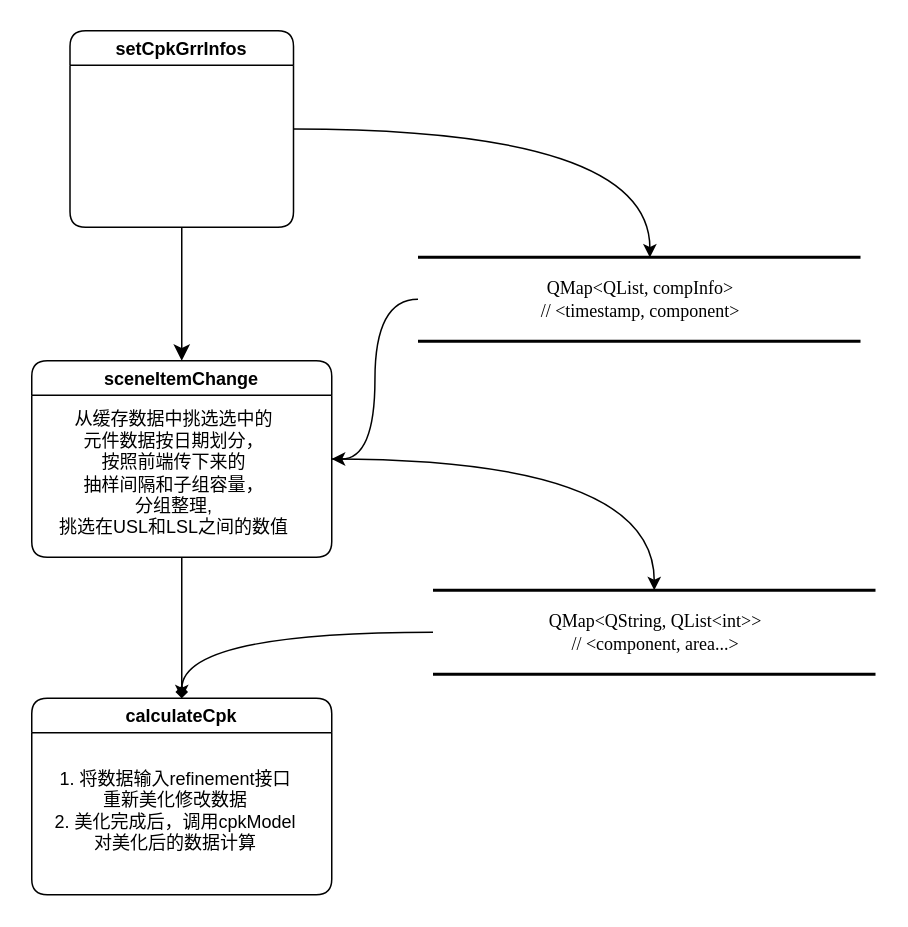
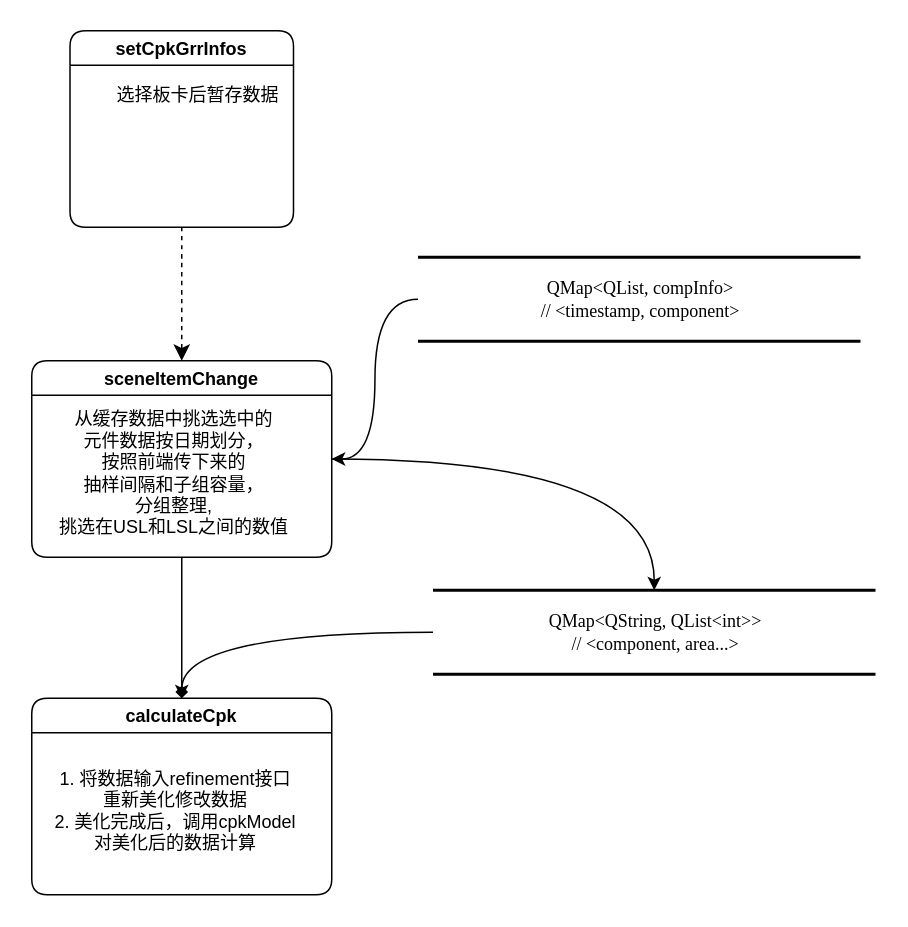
none -> (197, 95)
(495, 143) -> none
(182, 288) -> (182, 288)
